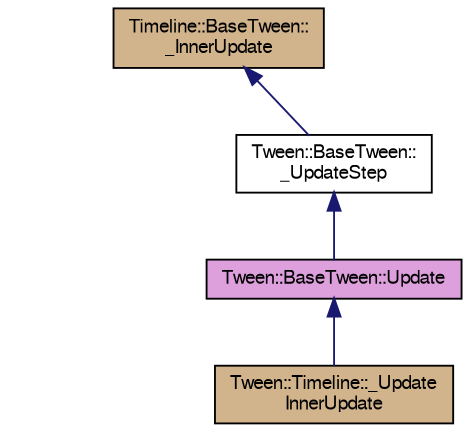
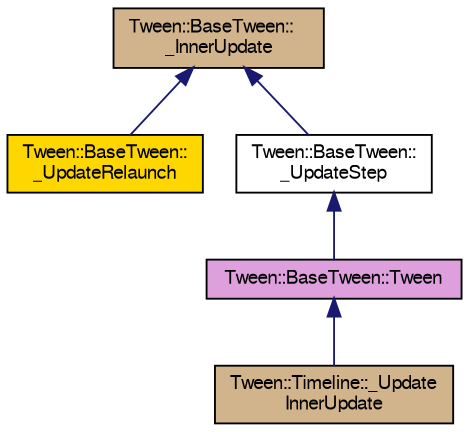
(219, 38) -> (219, 38)
none -> (105, 164)
(334, 279) -> (334, 279)
